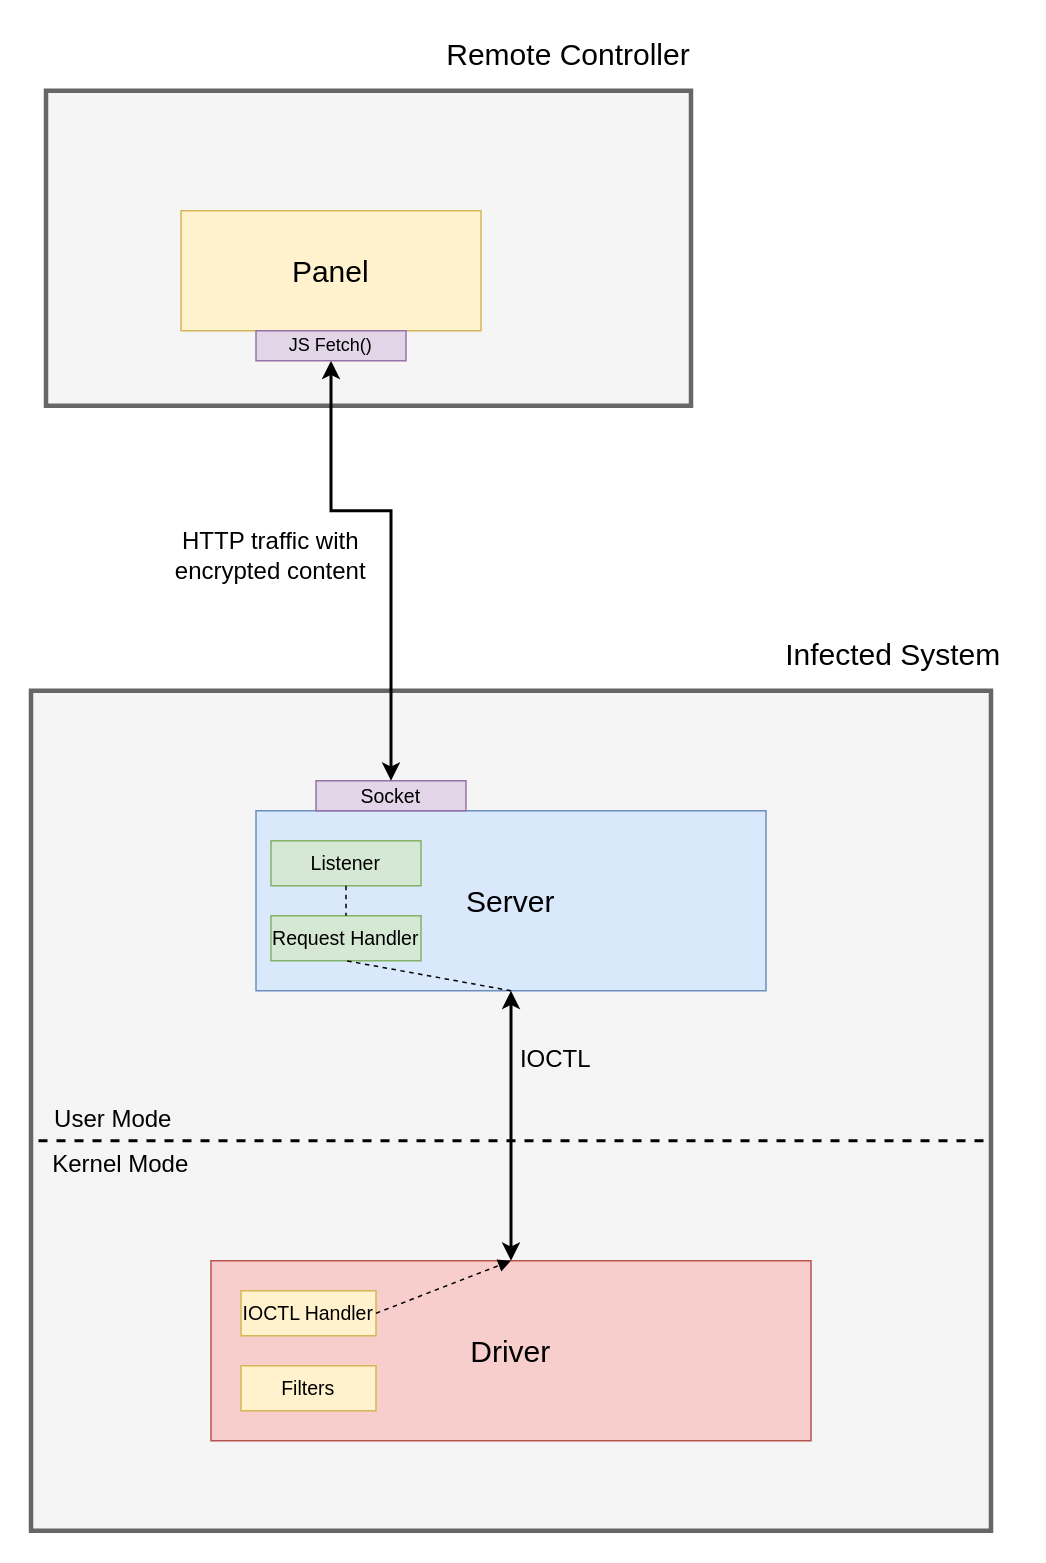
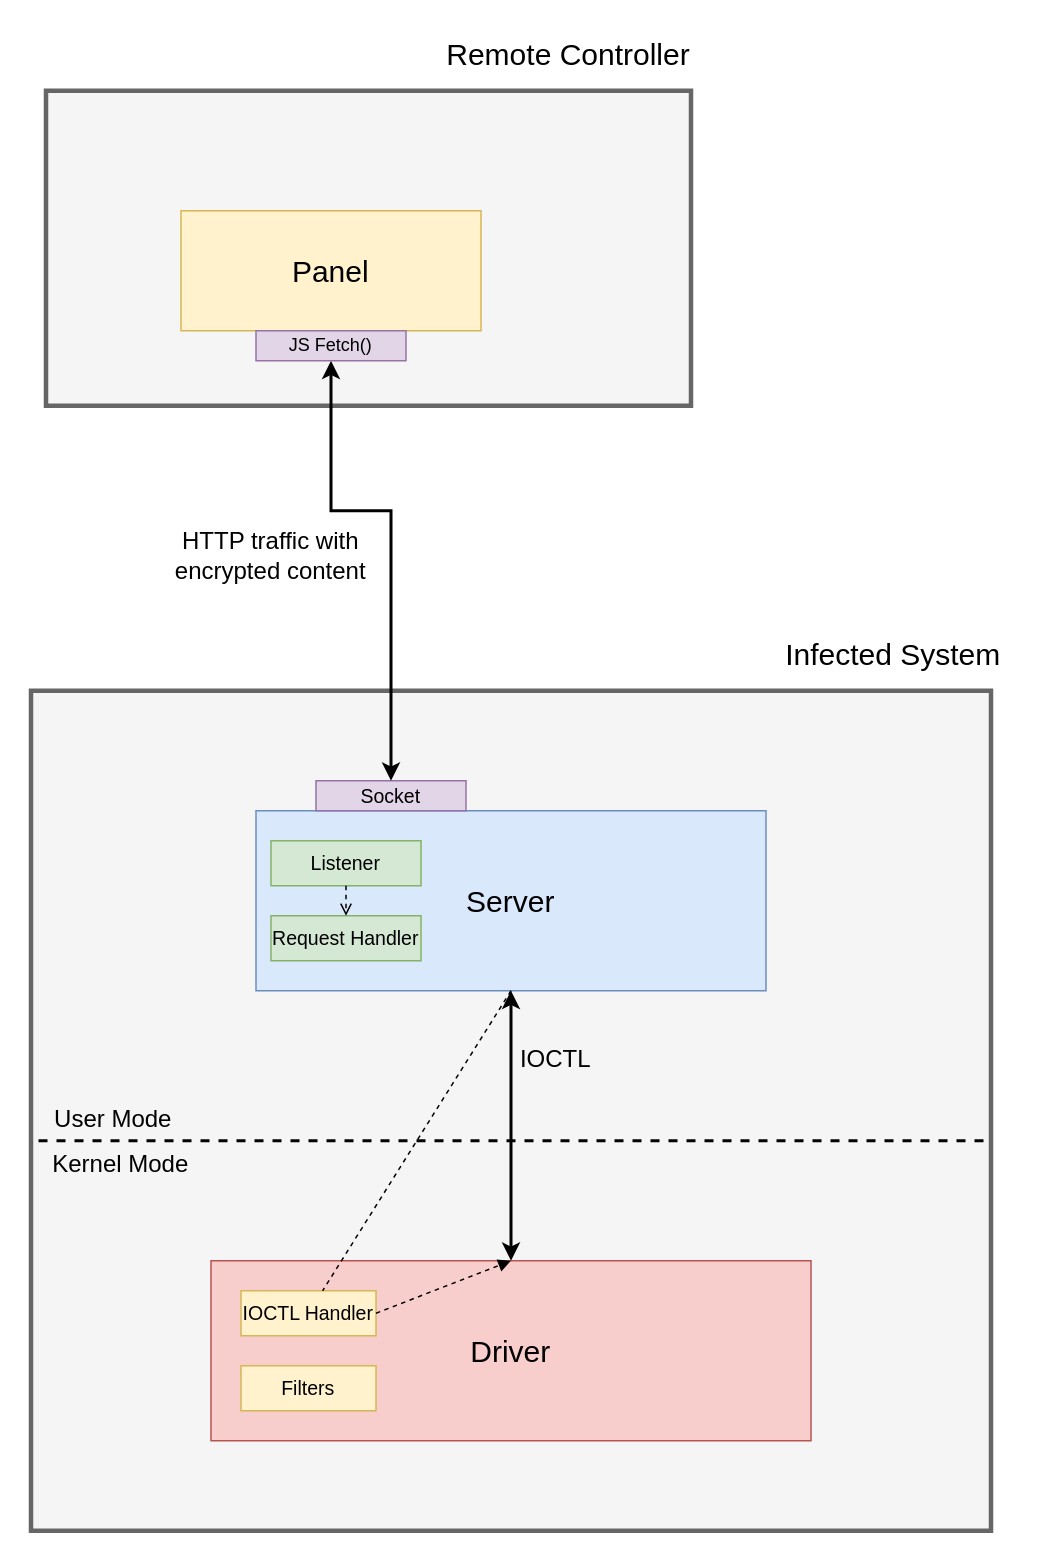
(346, 909) -> (346, 908)
(429, 976) -> (418, 1138)
